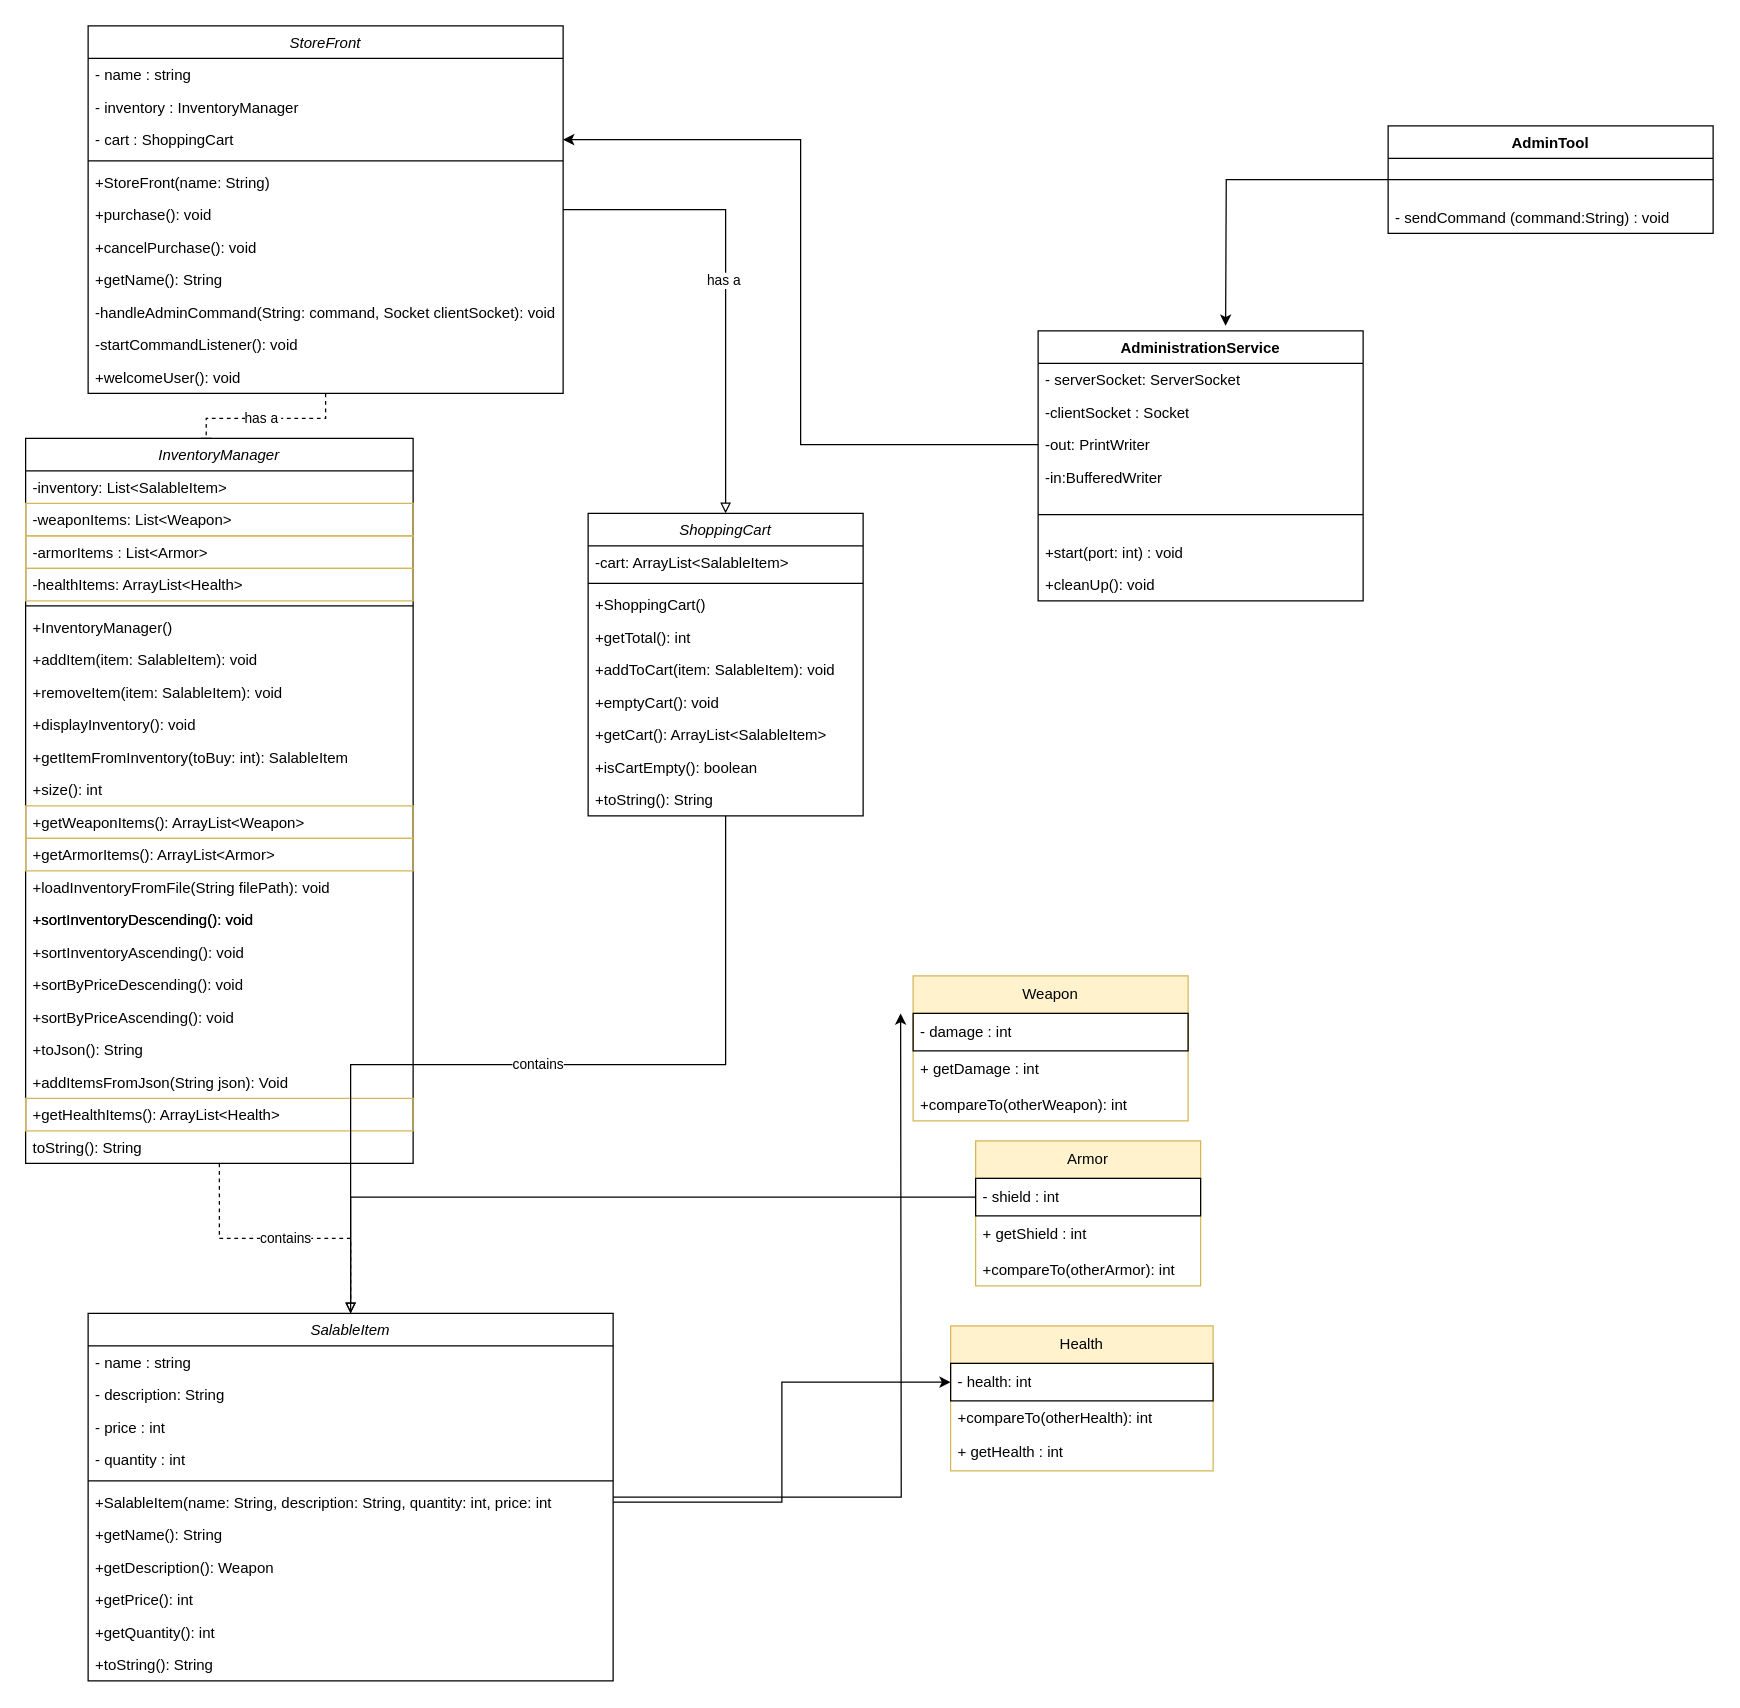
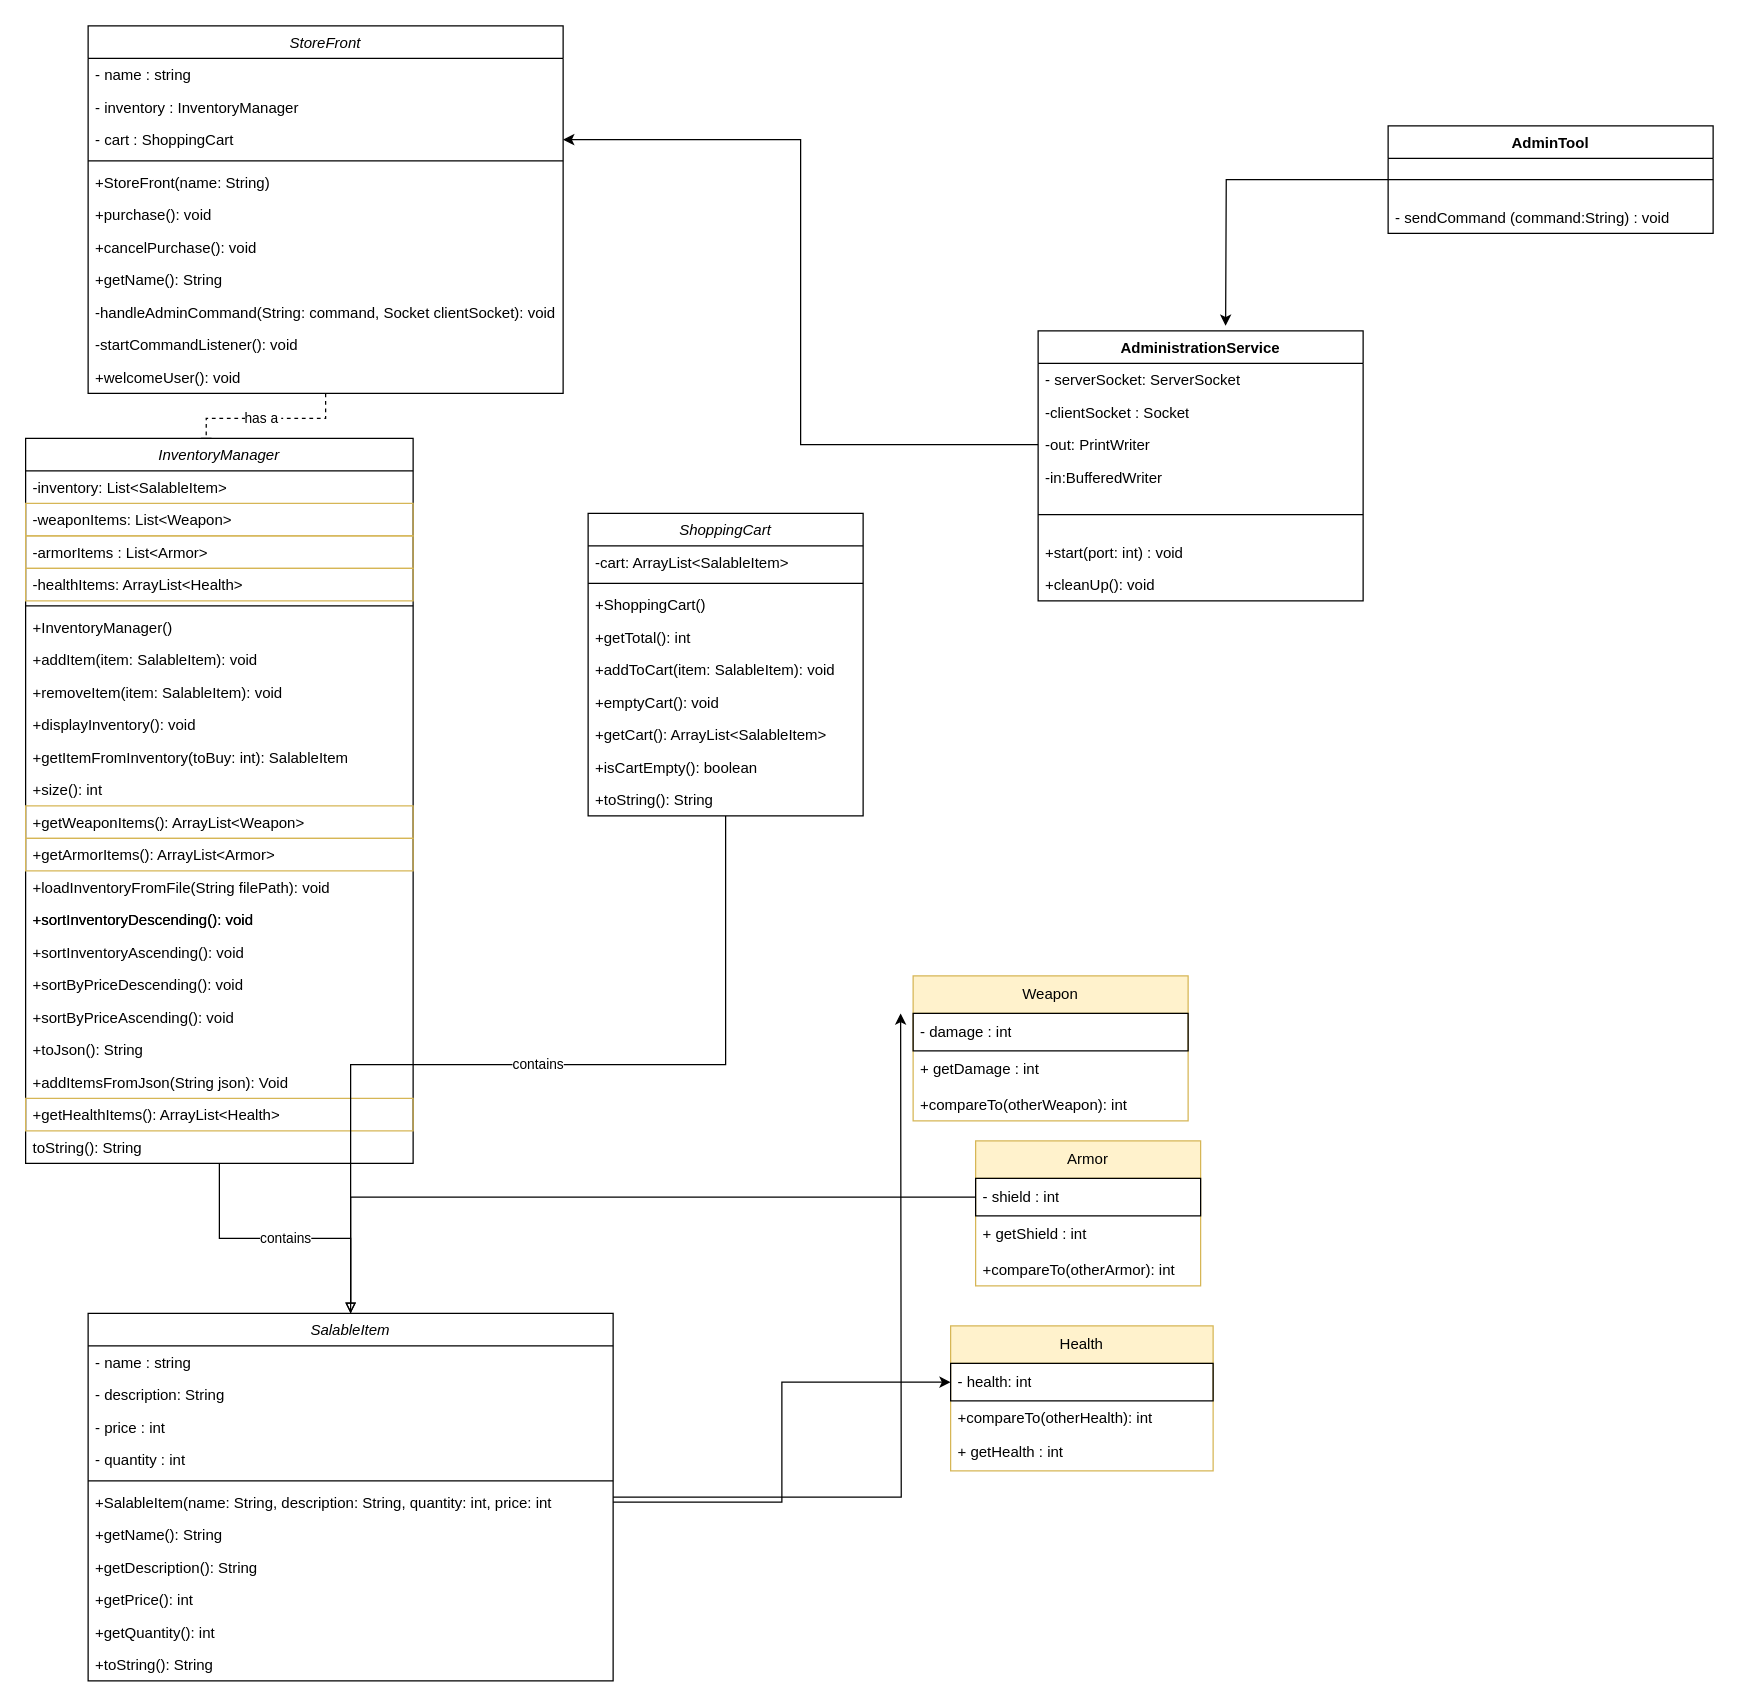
(726, 276) -> none
(219, 1221) -> (219, 1221)
(192, 1568) -> (190, 1568)
